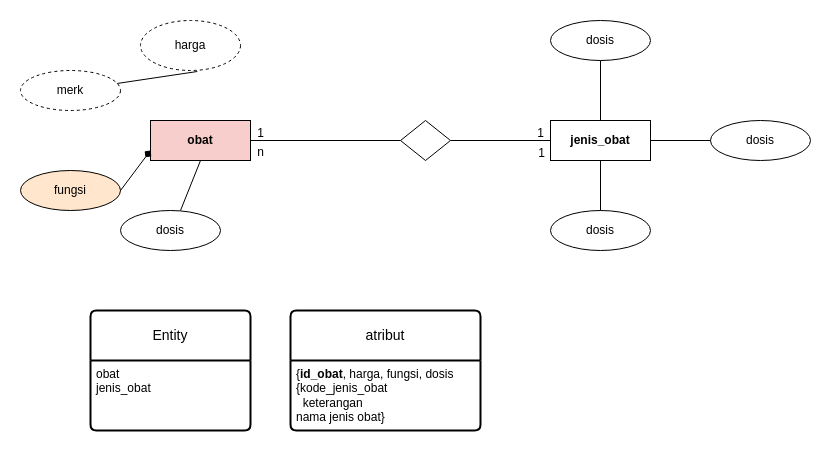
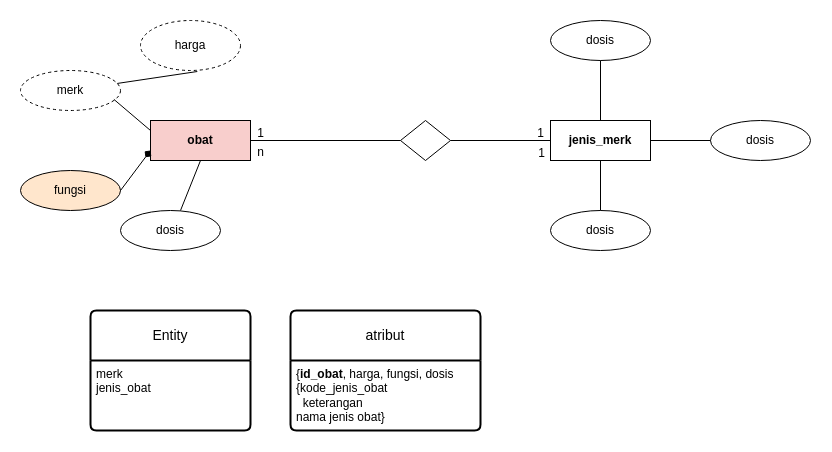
none -> (132, 115)
(601, 141) -> (601, 141)
(129, 382) -> (129, 382)
